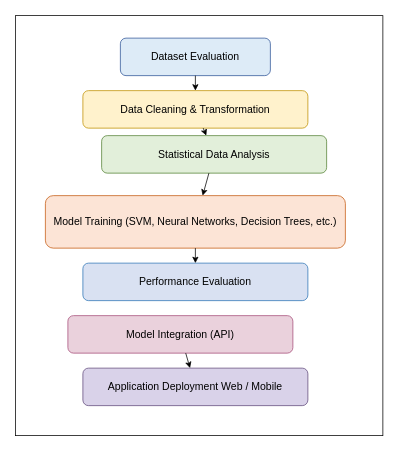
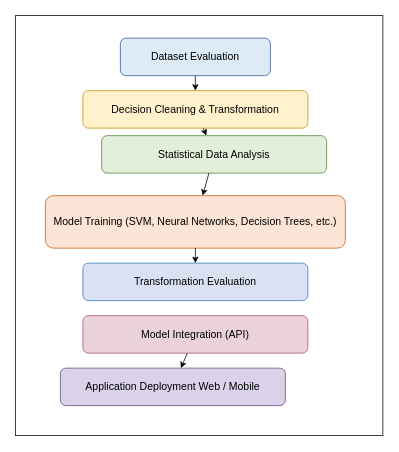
(195, 109) -> (195, 109)
(195, 282) -> (195, 282)
(180, 334) -> (195, 334)
(195, 387) -> (173, 387)
